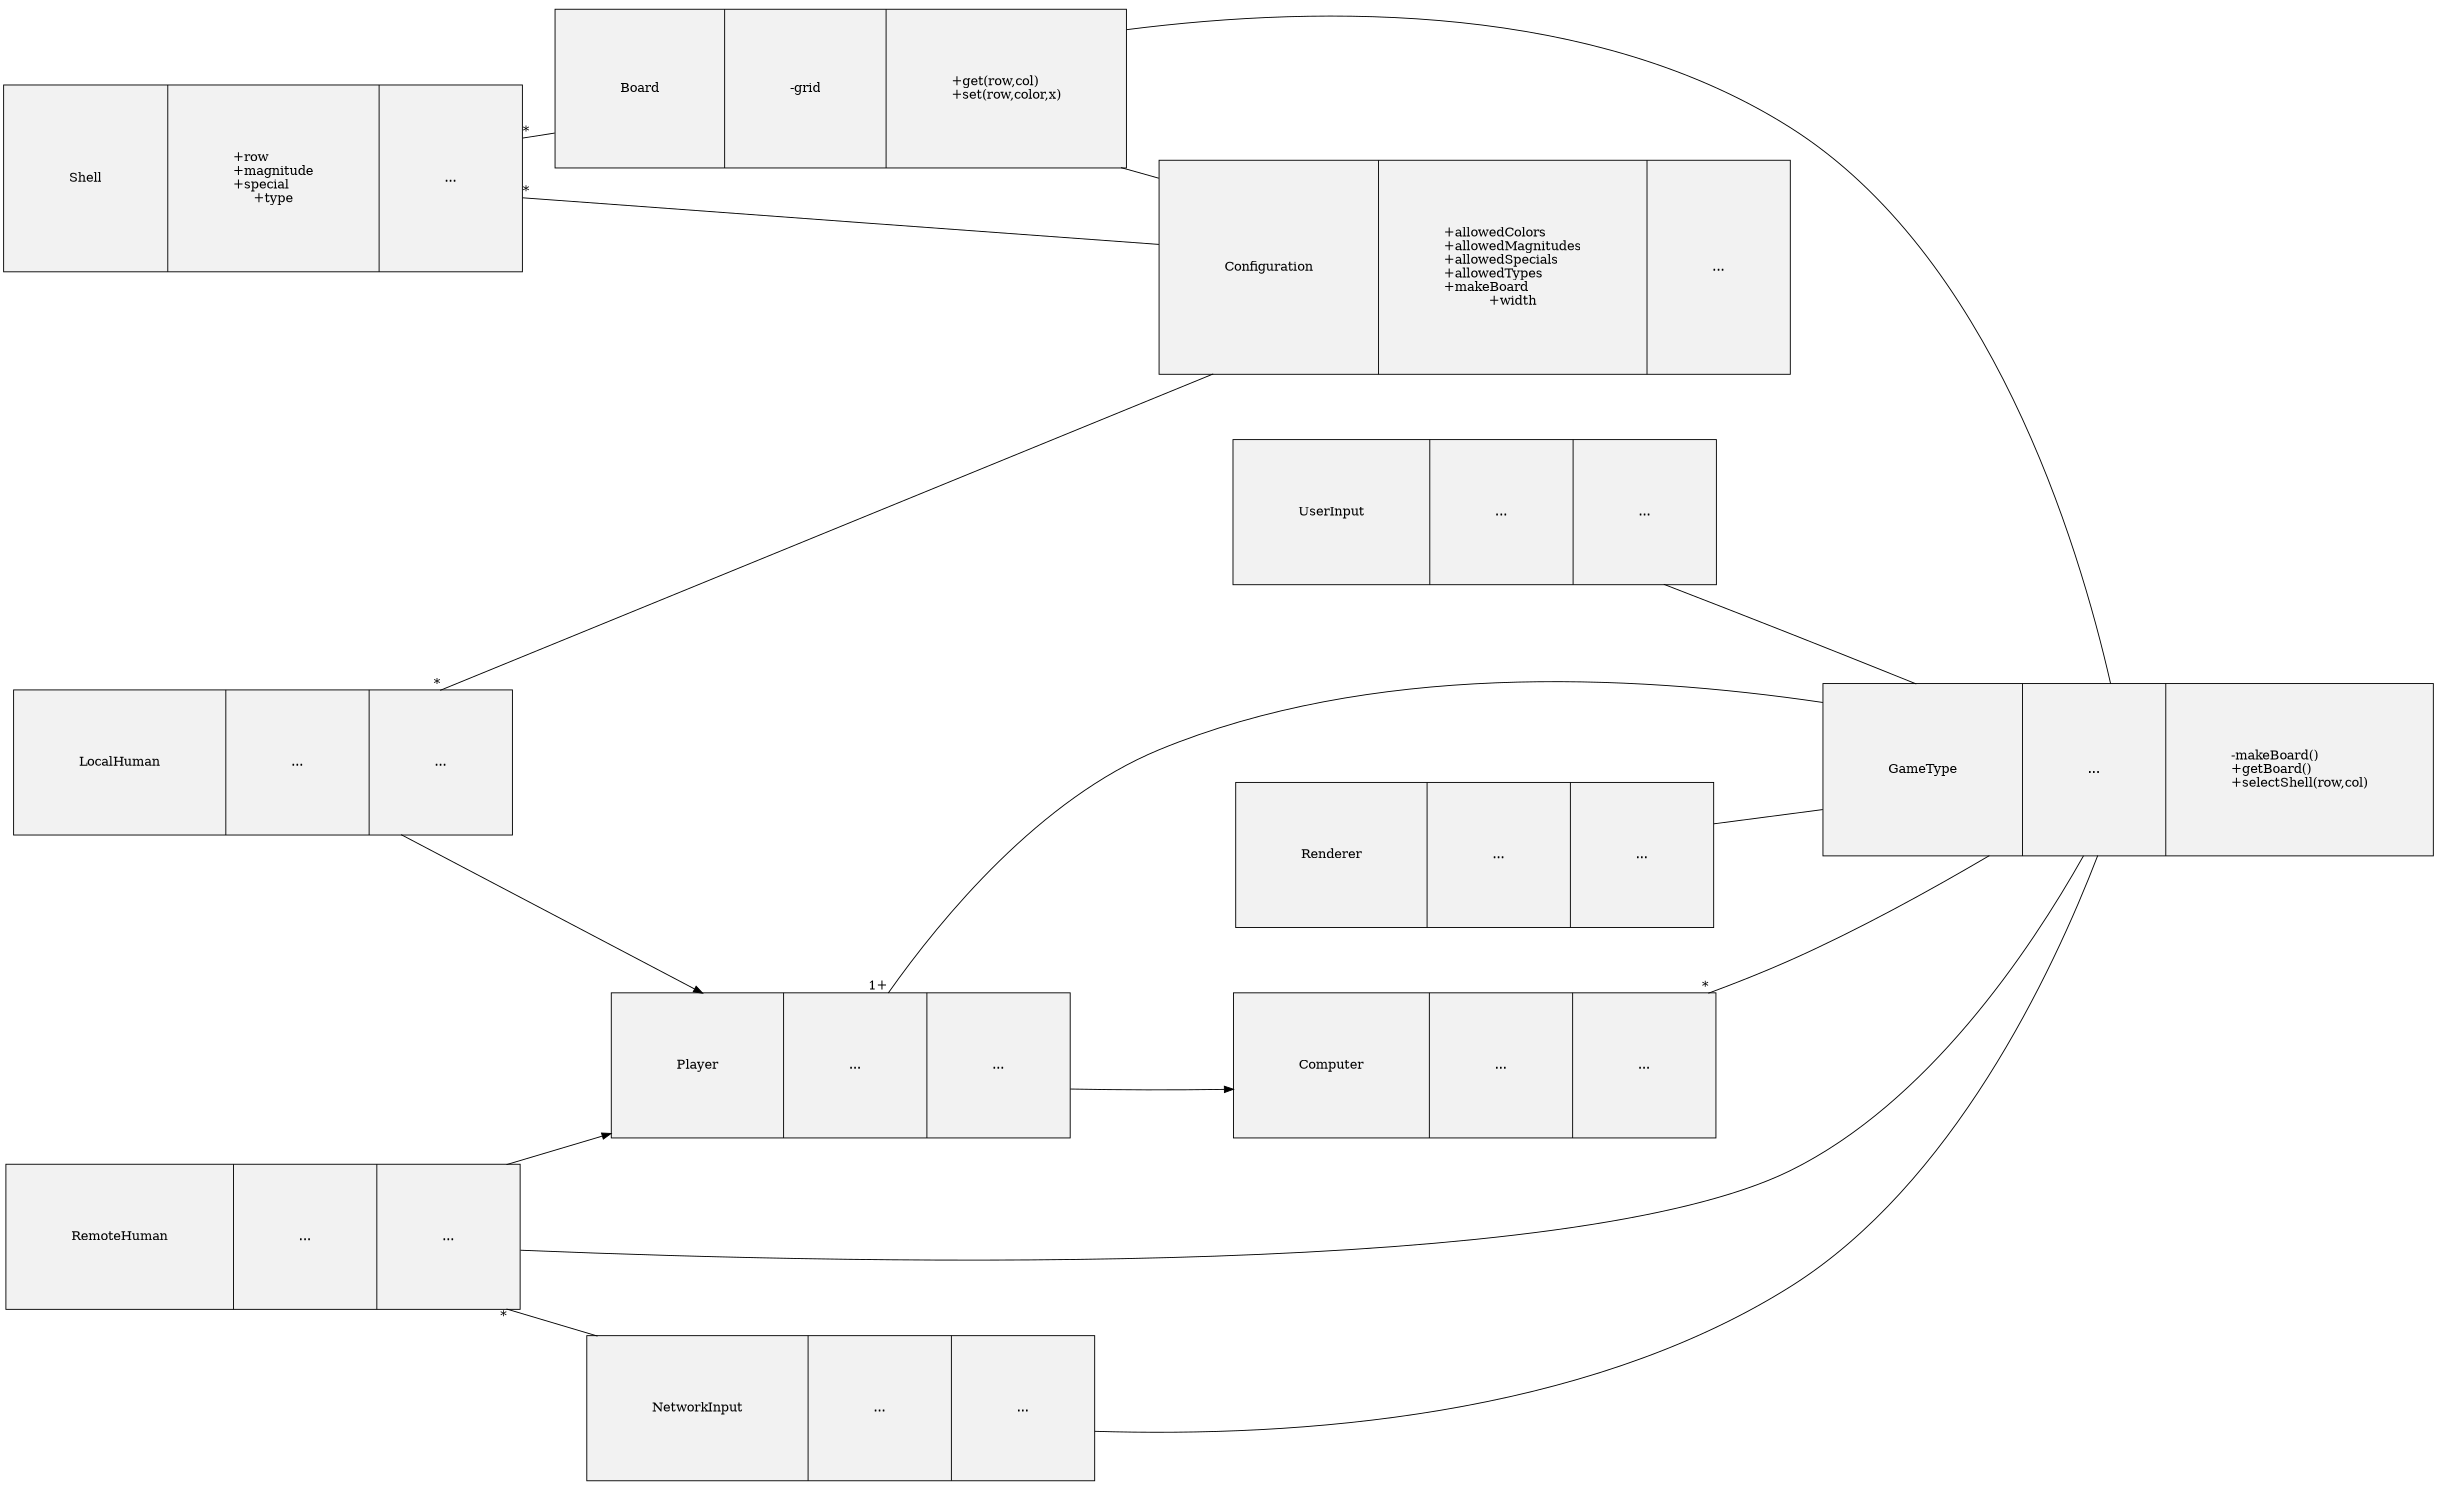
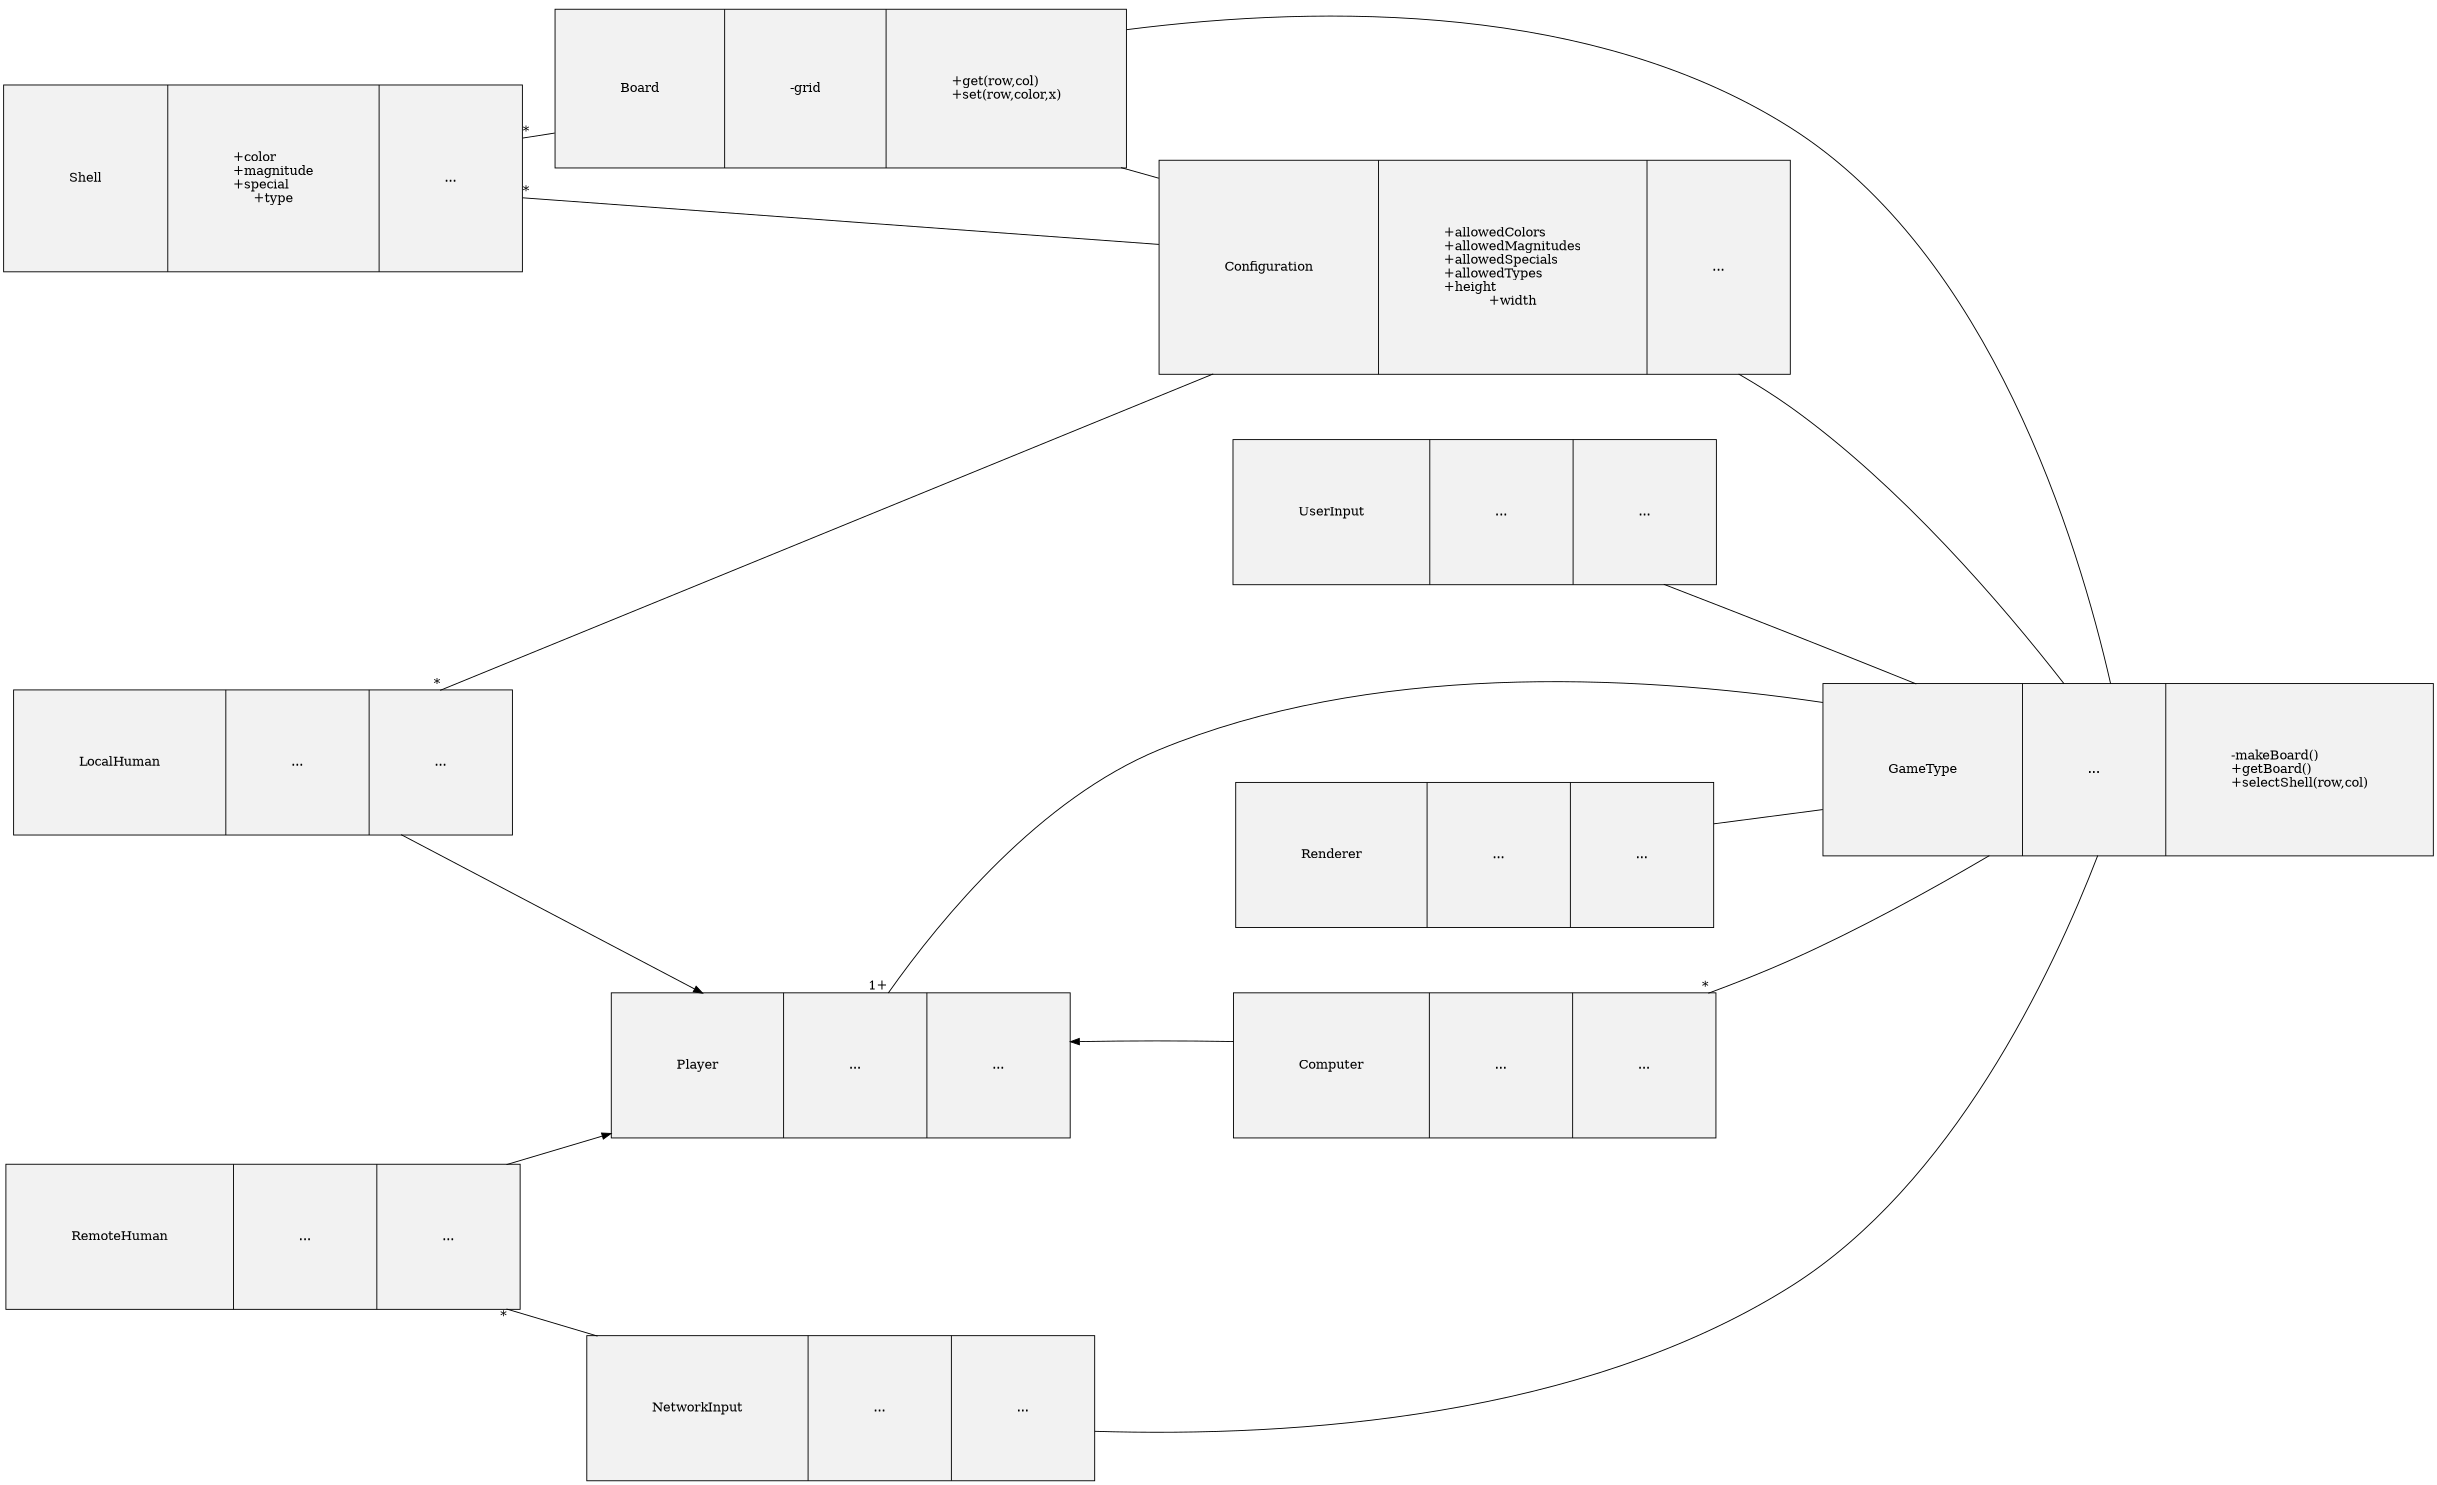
(251, 158) -> (255, 158)
(1486, 287) -> (1470, 287)
(1147, 1090) -> (1157, 1041)
(1378, 1247) -> (1915, 514)
